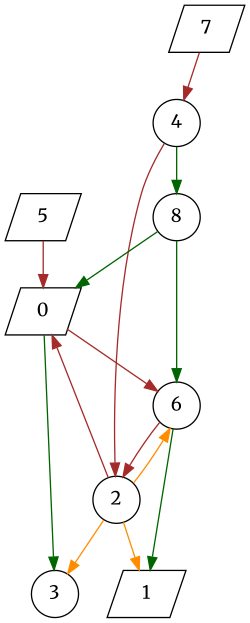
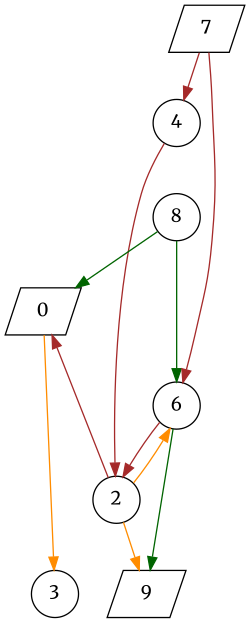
(177, 164) -> none
(43, 217) -> none
(107, 356) -> (214, 212)
(49, 446) -> (49, 446)
(89, 541) -> none
(147, 594) -> (147, 594)
